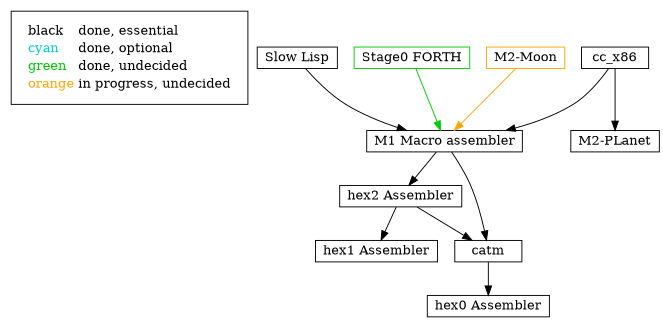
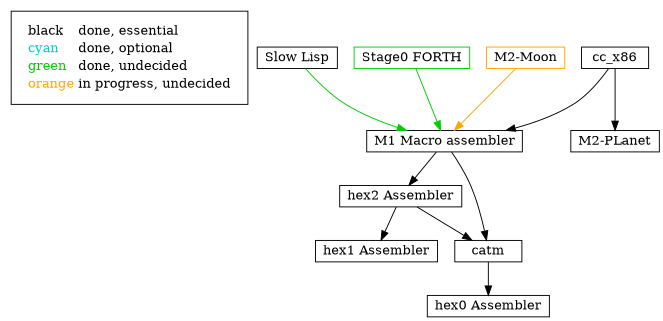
(347, 105) -> (347, 105)
